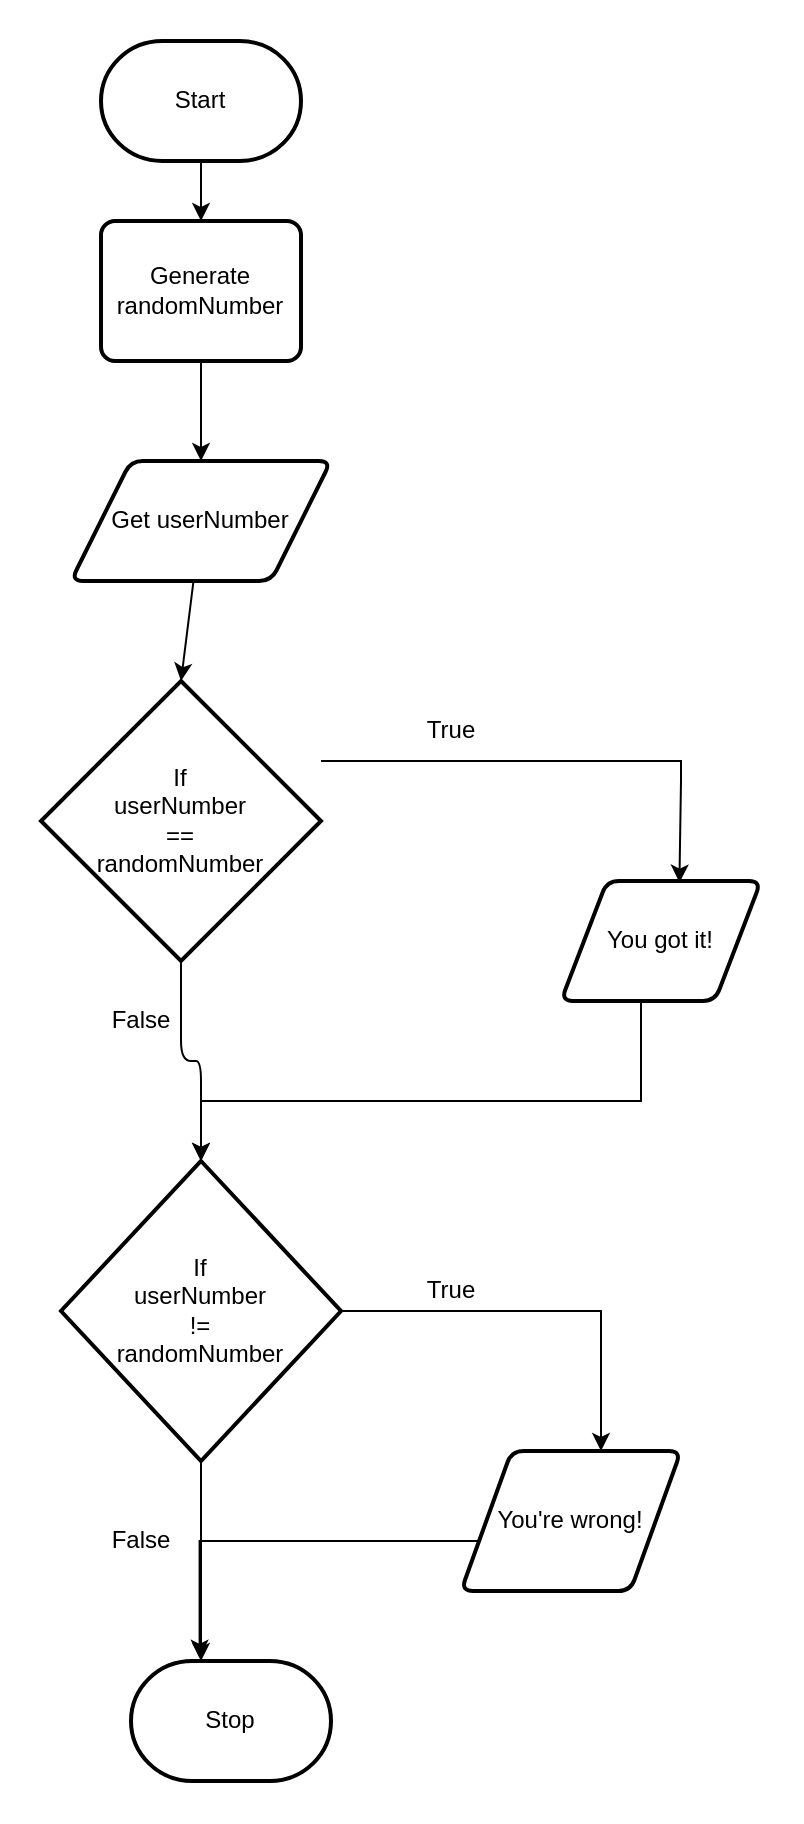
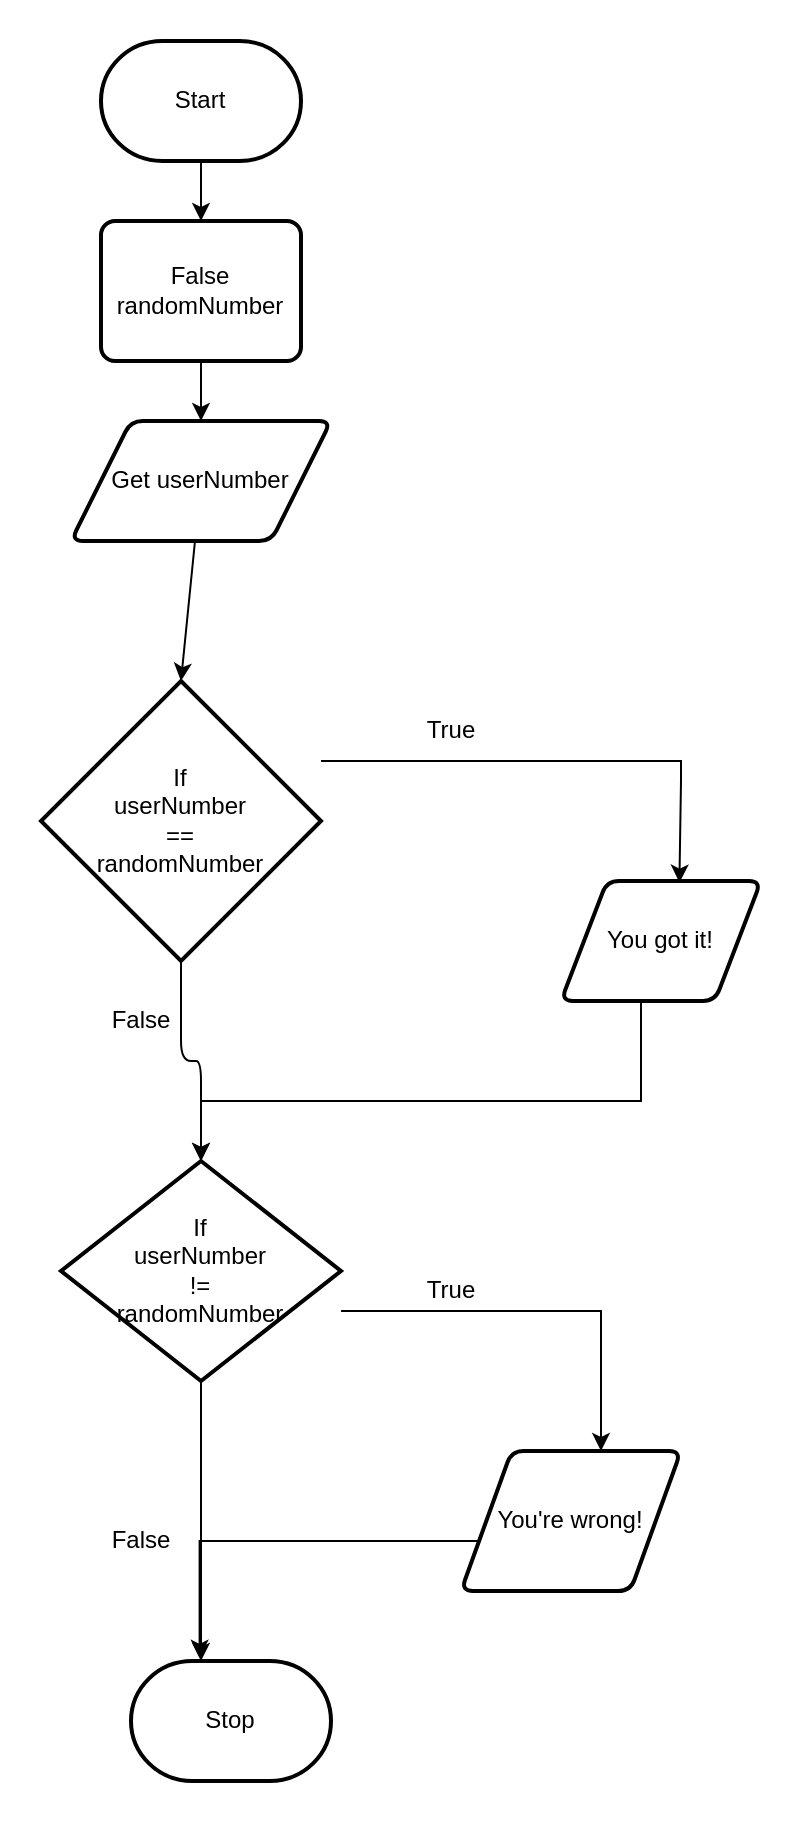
(201, 291) -> (201, 291)
(201, 521) -> (201, 481)
(201, 1311) -> (201, 1271)
